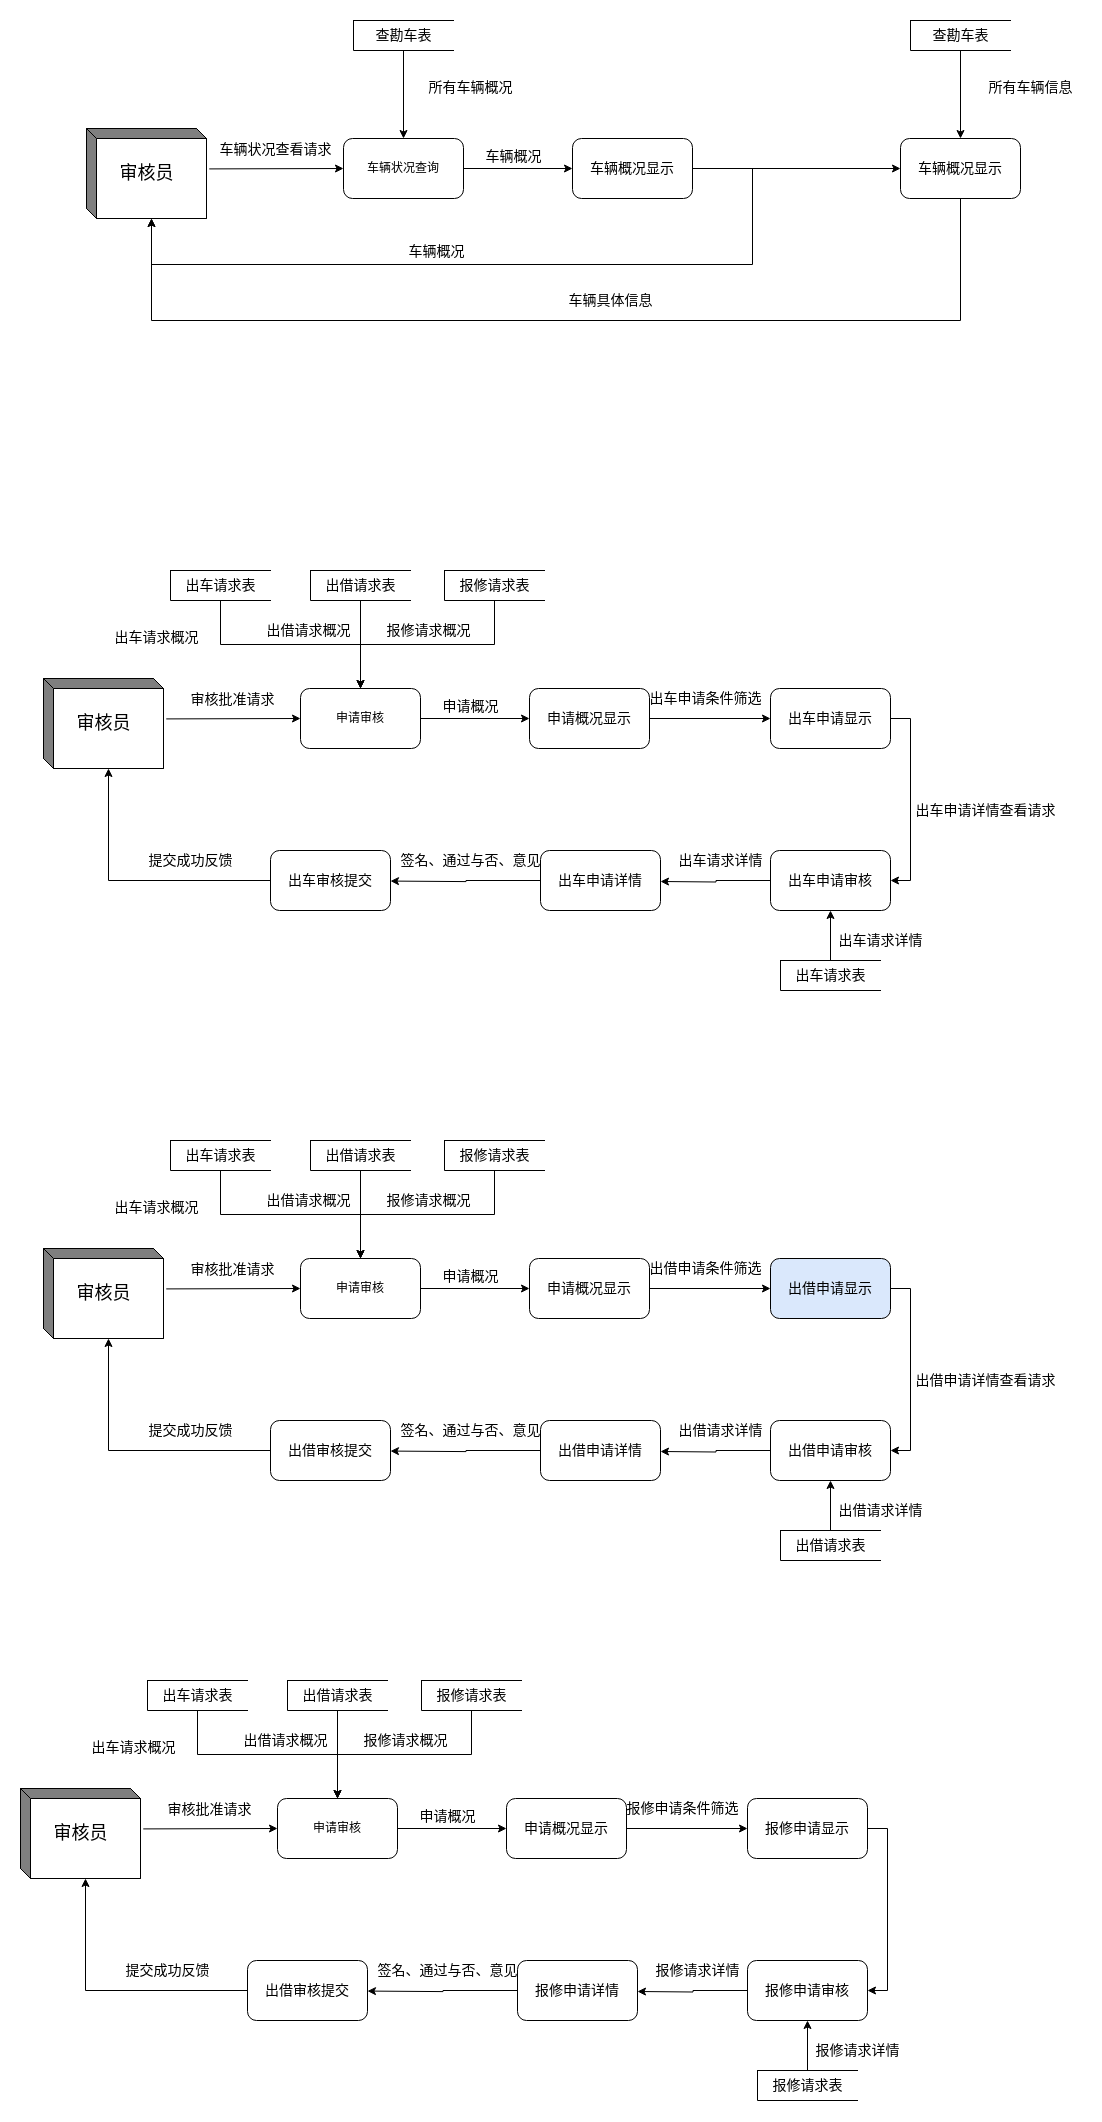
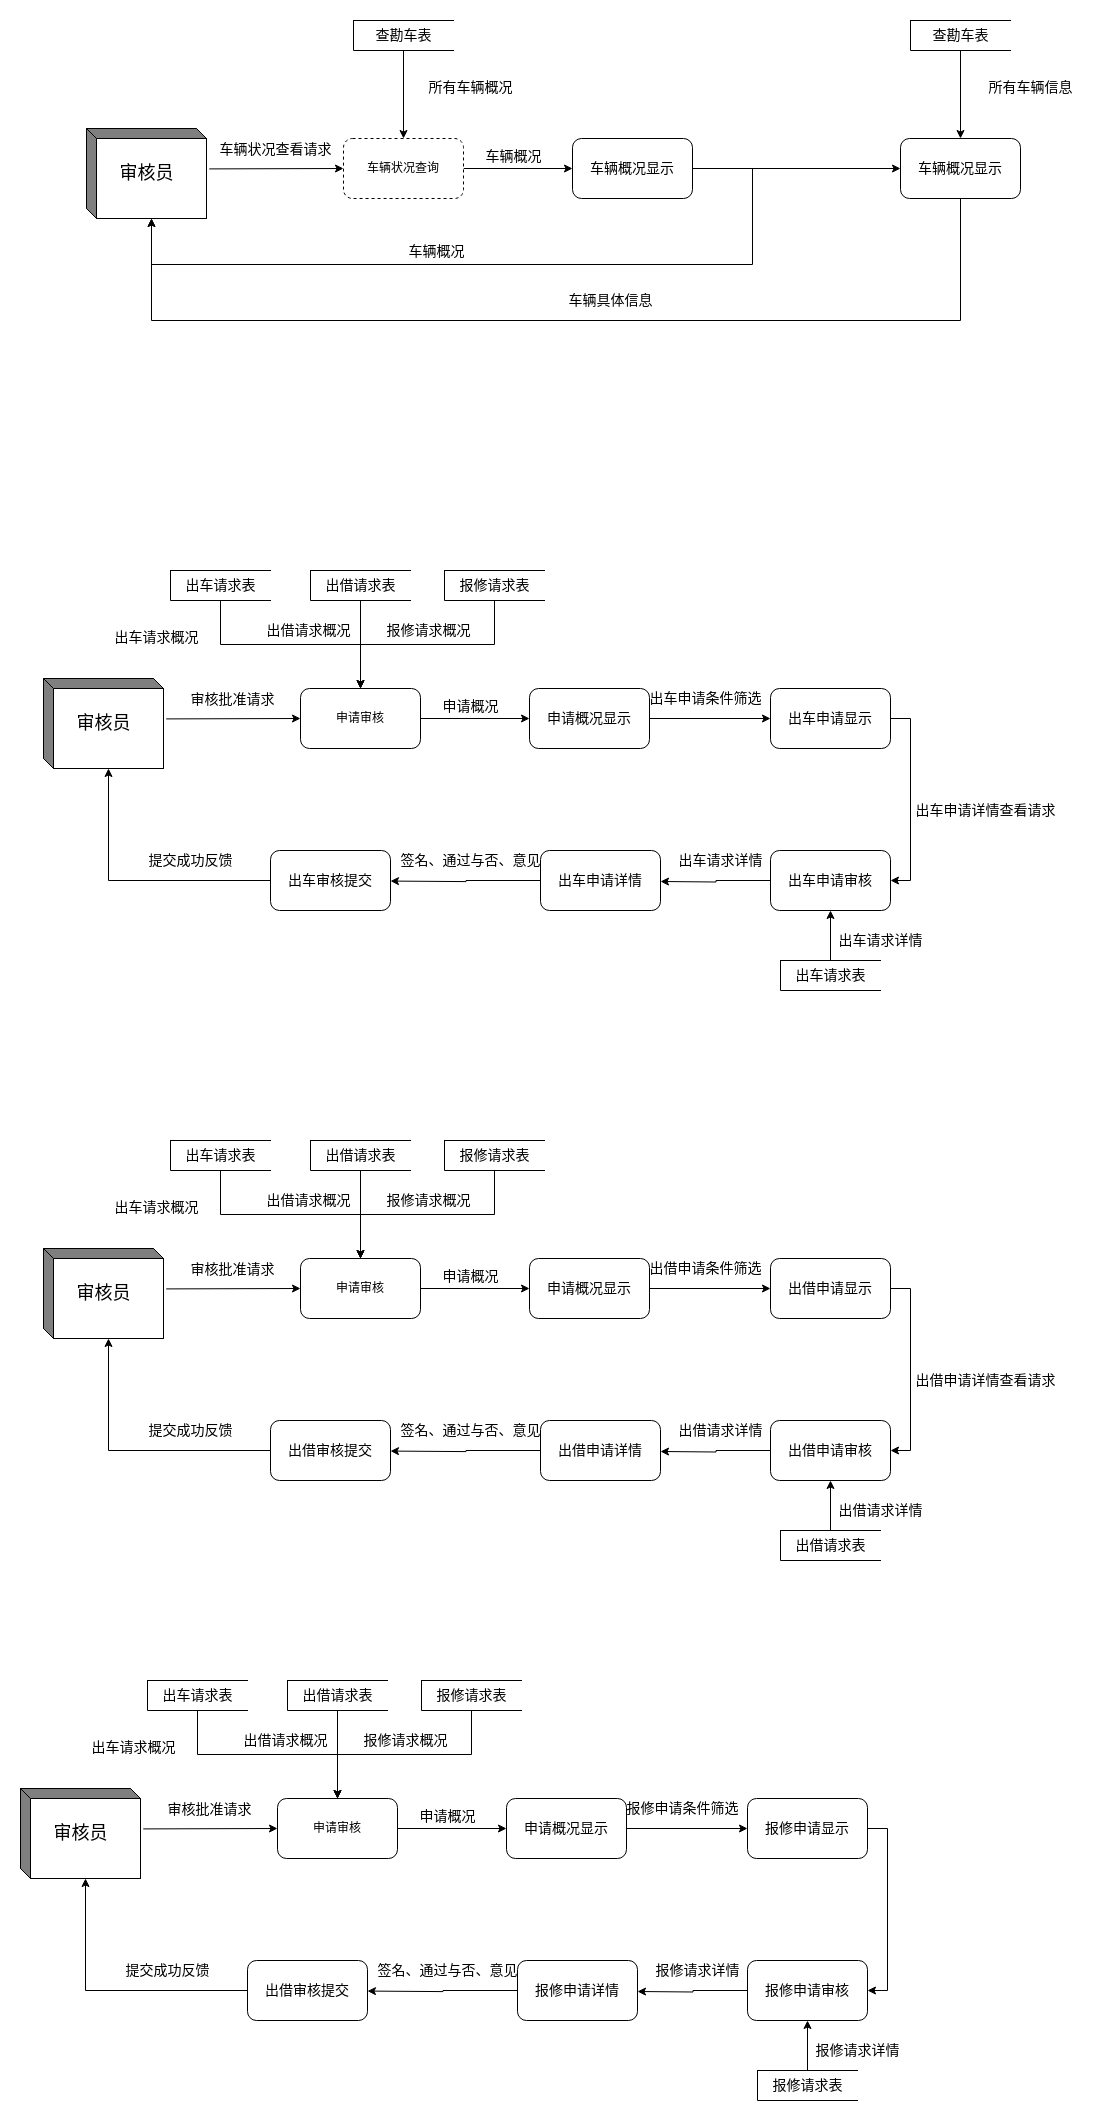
(404, 169) -> (404, 169)
(831, 1289) -> (831, 1289)
